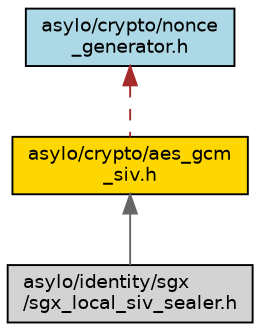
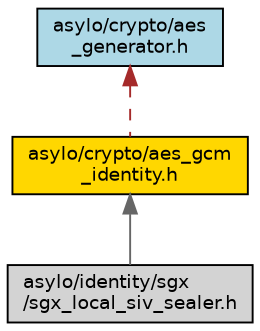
(130, 37) -> (130, 37)
(130, 166) -> (130, 166)
